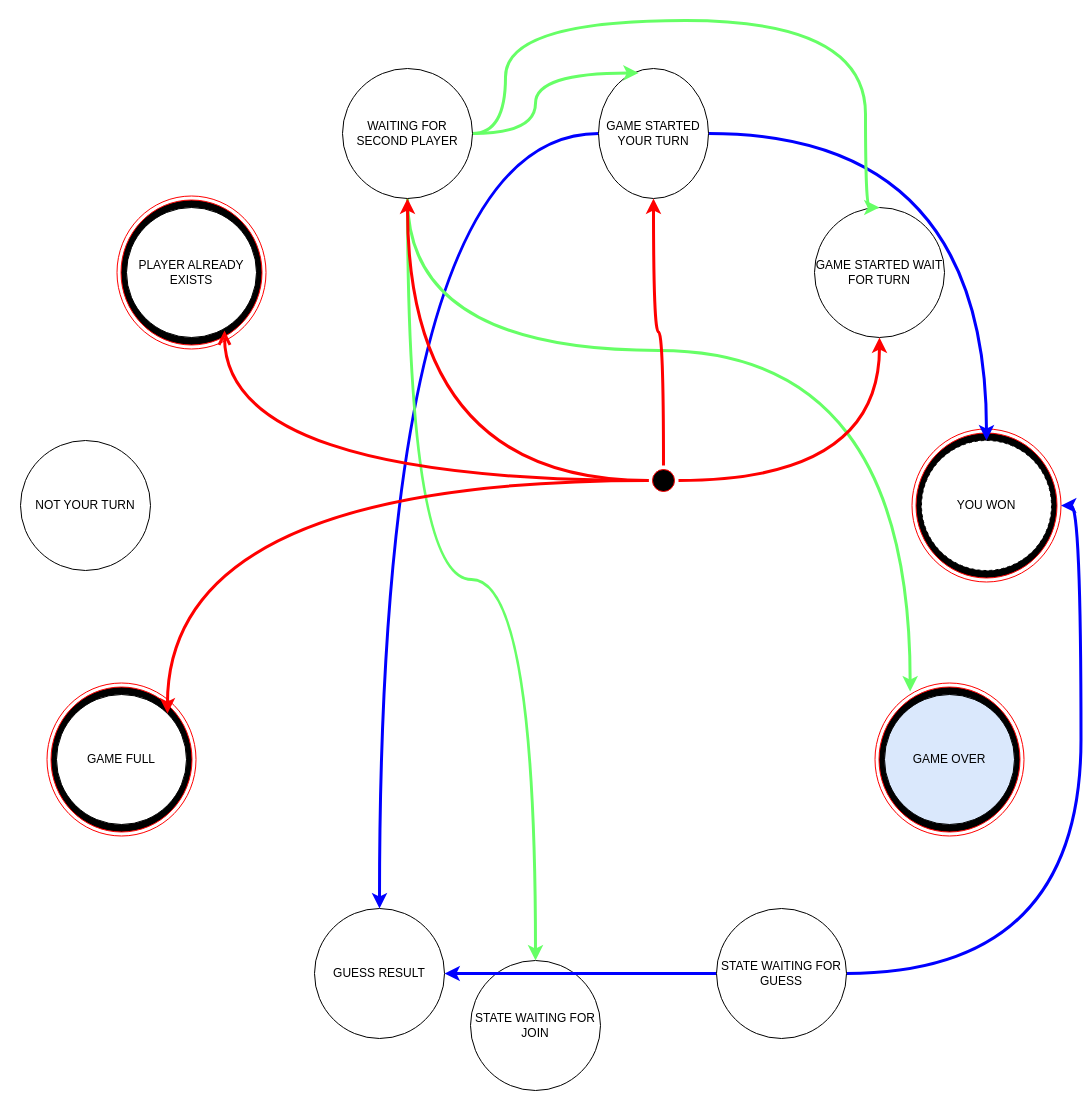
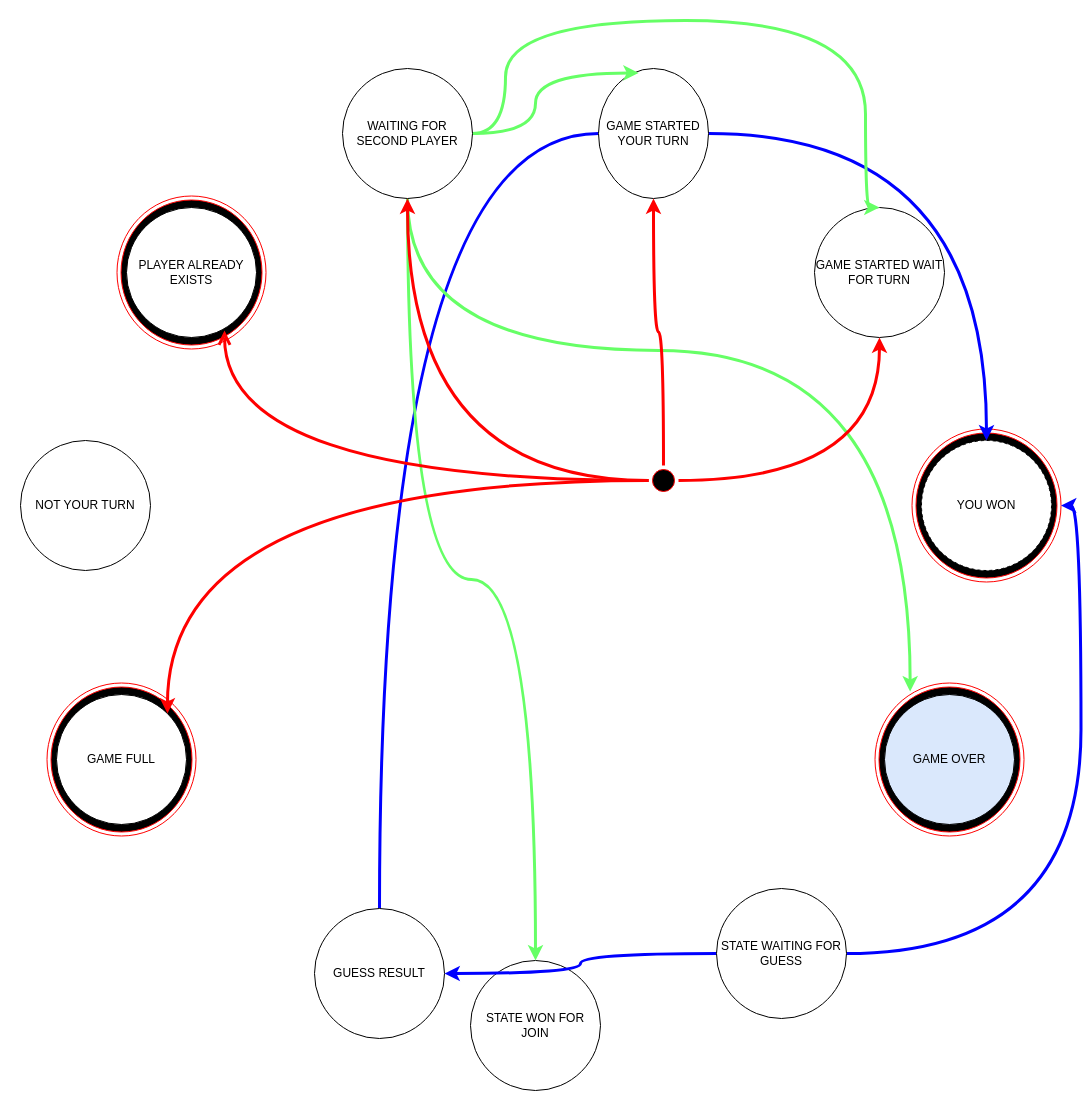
(380, 895) -> (380, 900)
(782, 974) -> (782, 954)
(536, 1026) -> (536, 1026)
